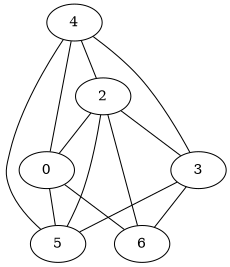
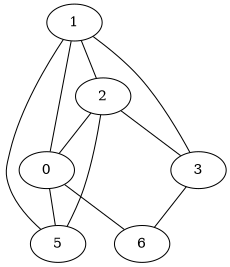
(74, 23) -> (74, 23)
(123, 170) -> none
(126, 208) -> none
